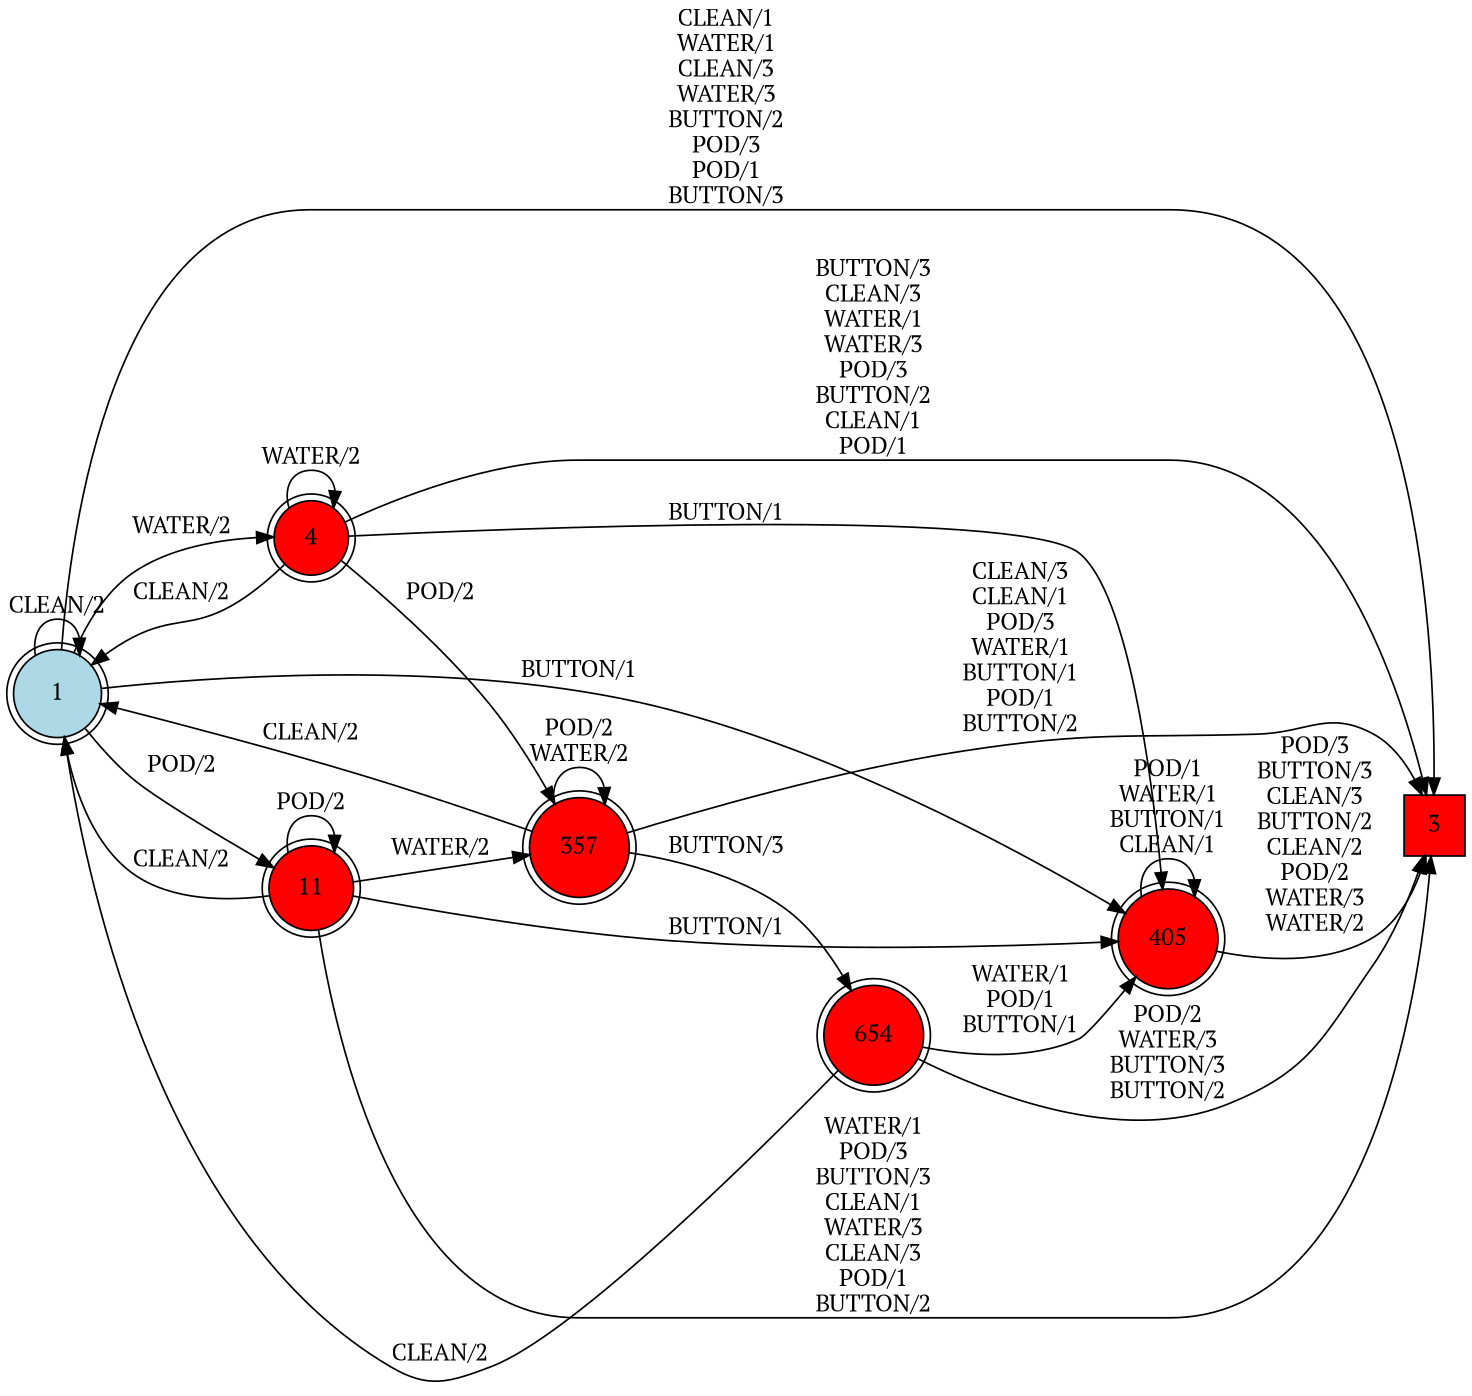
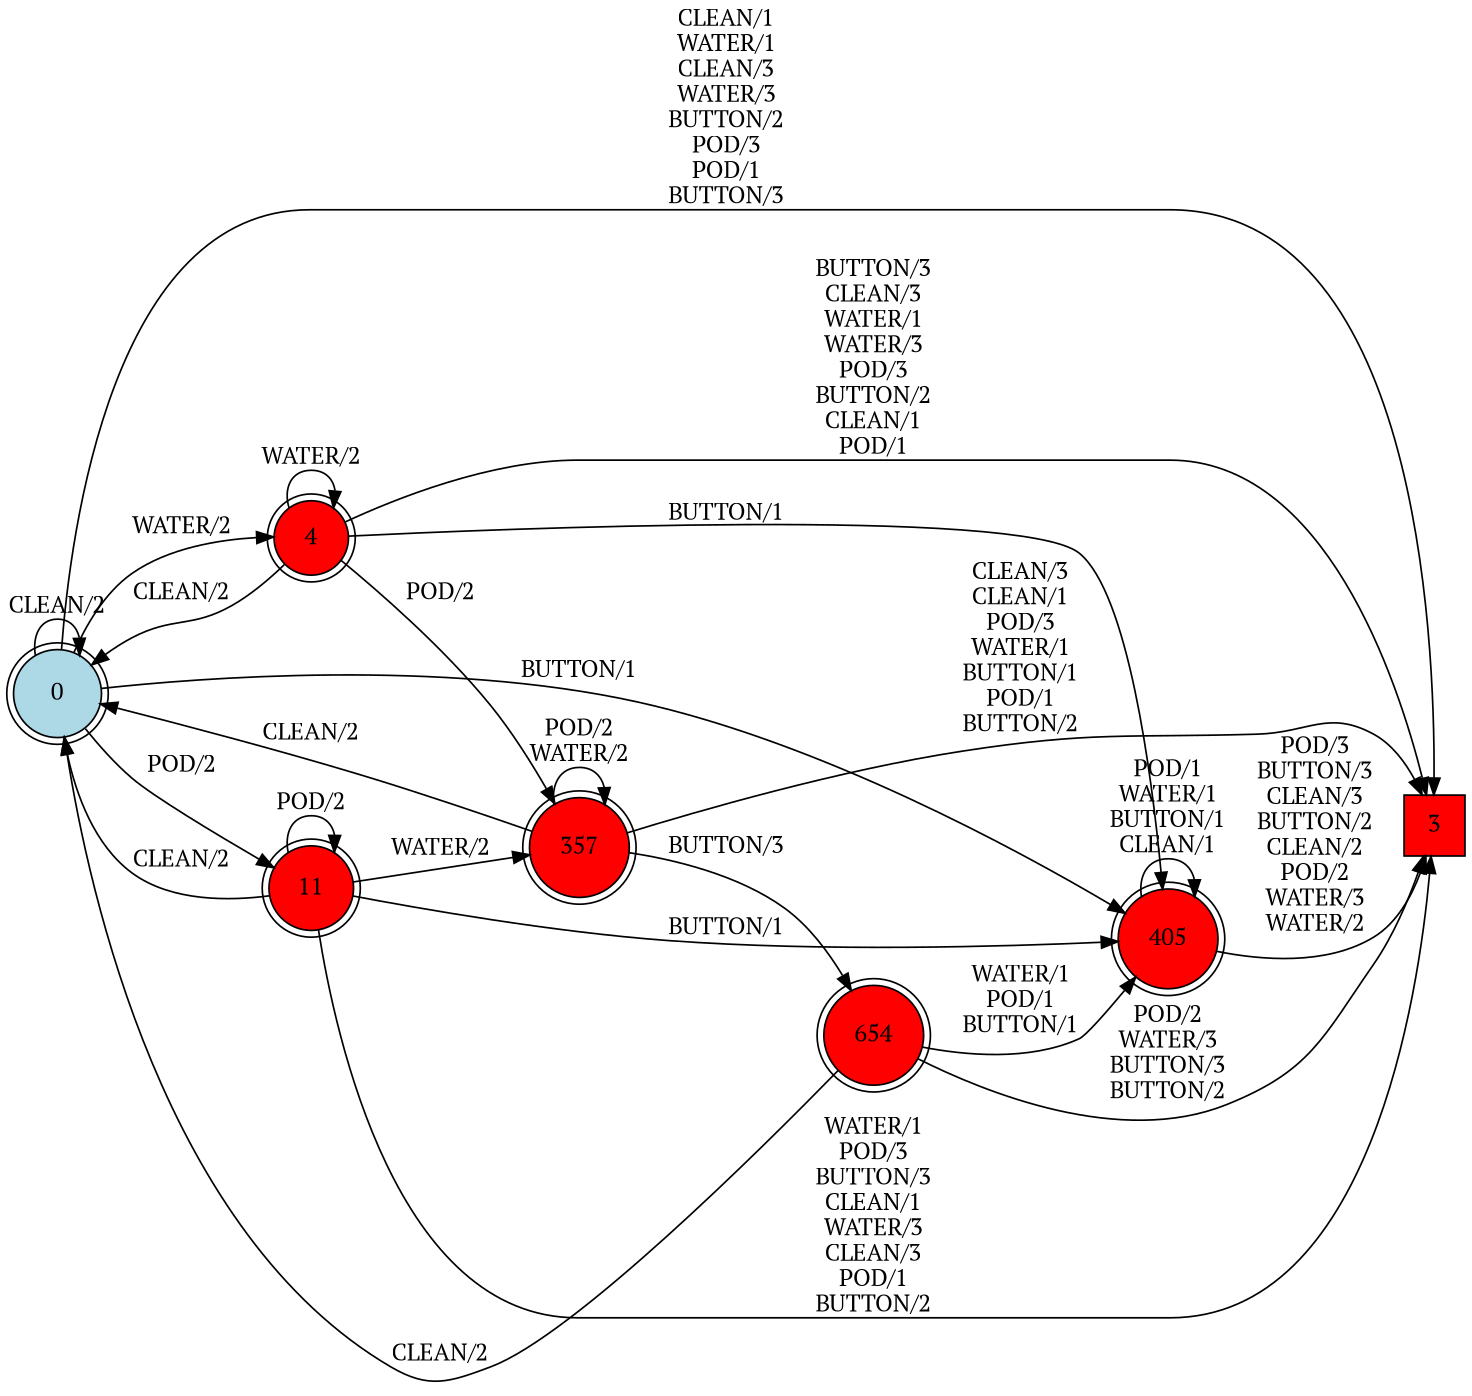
(58, 694) -> (58, 694)
